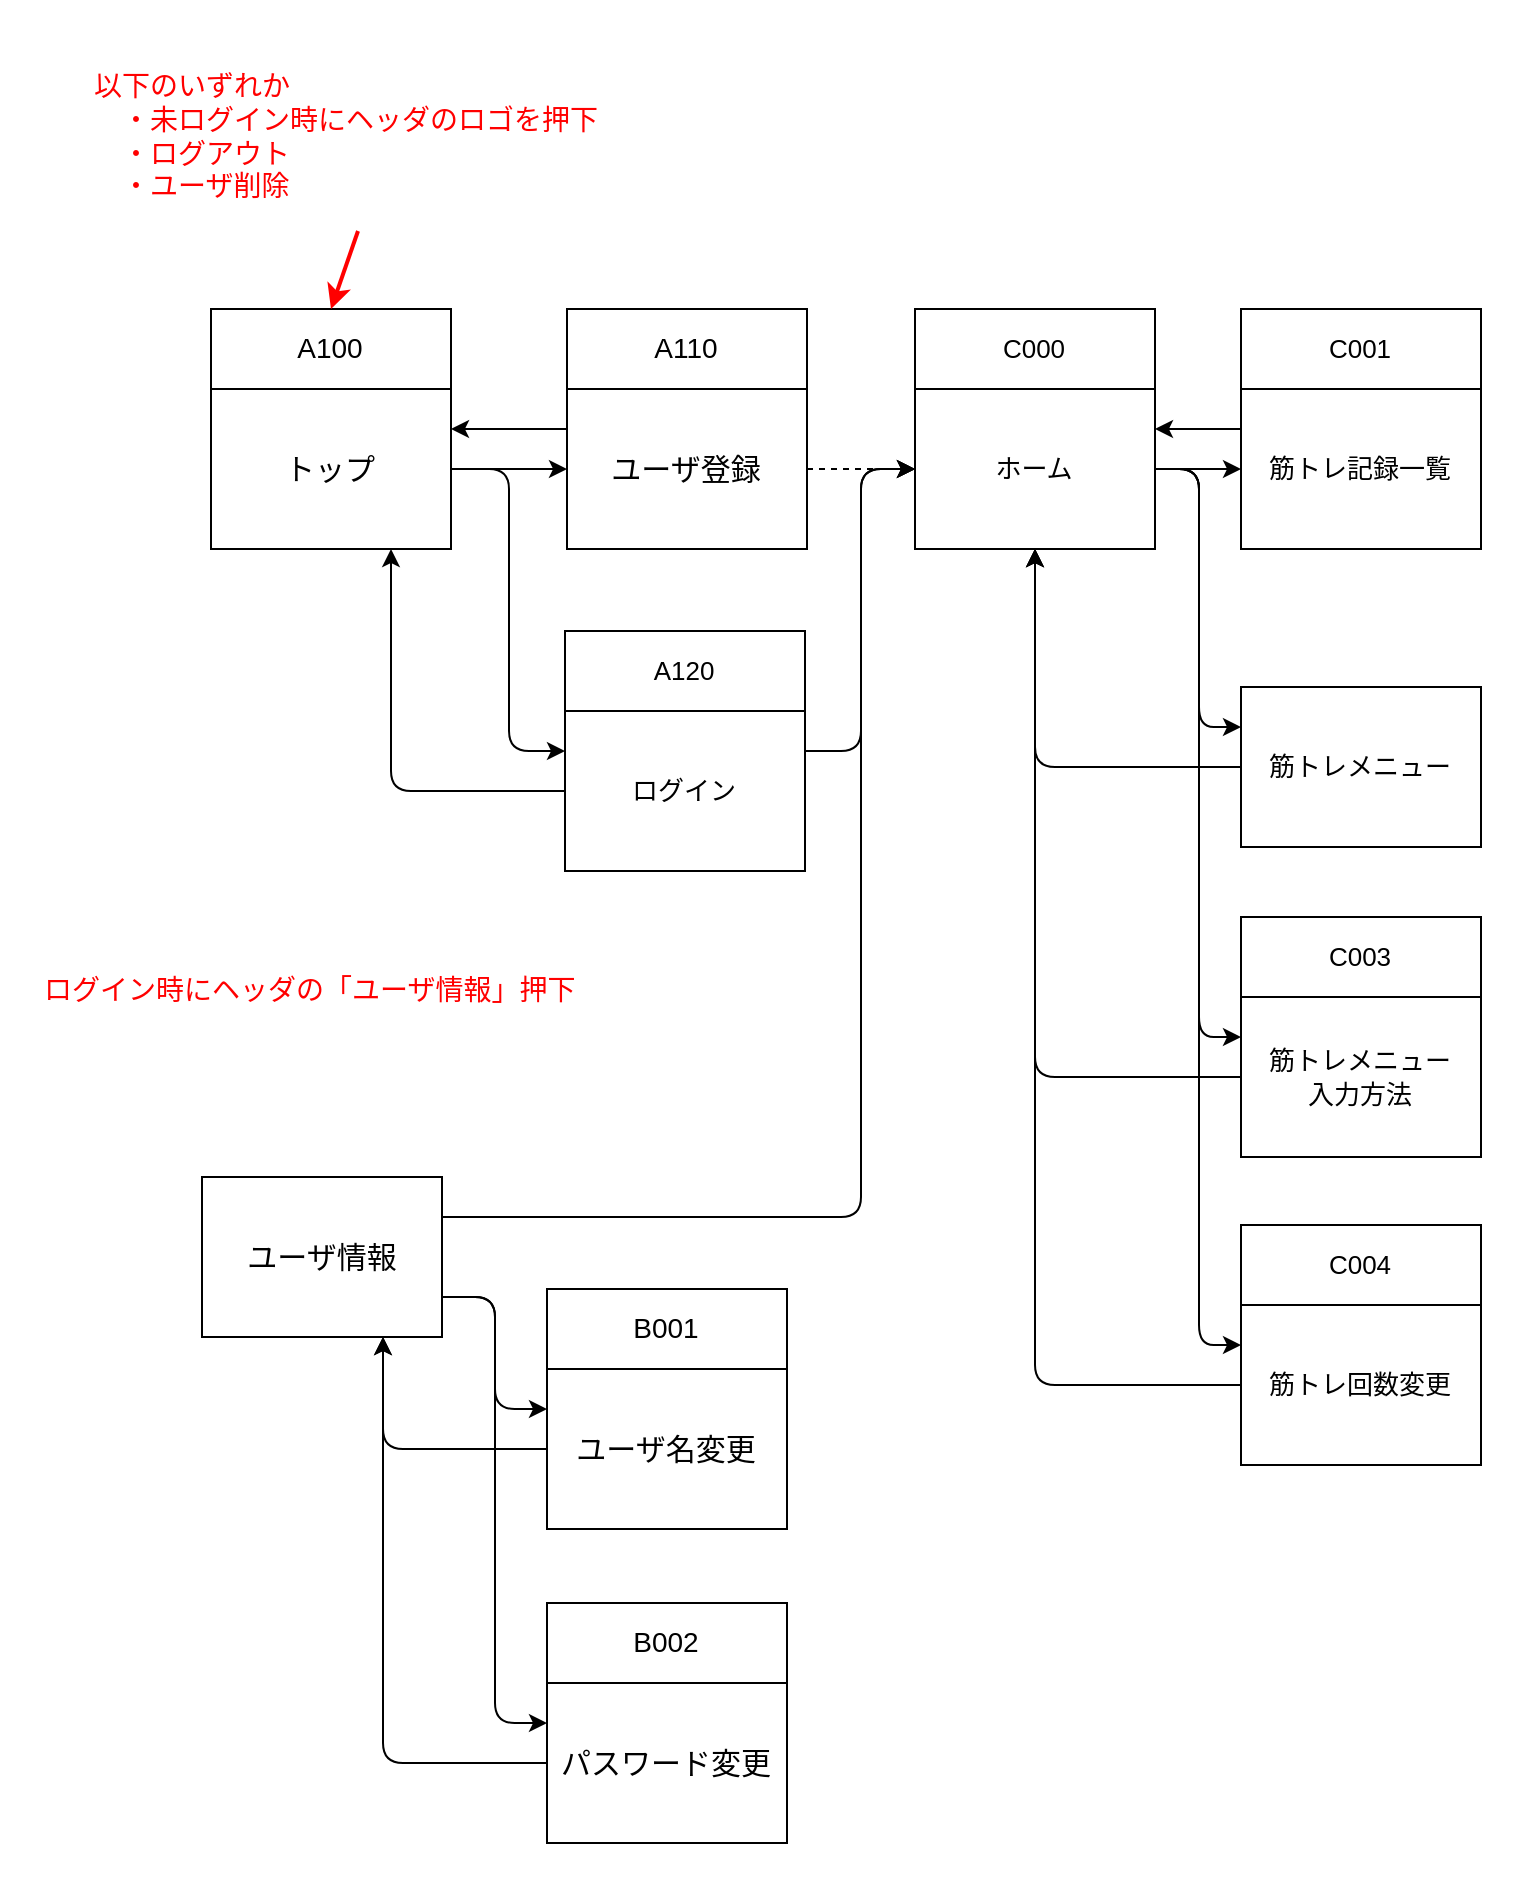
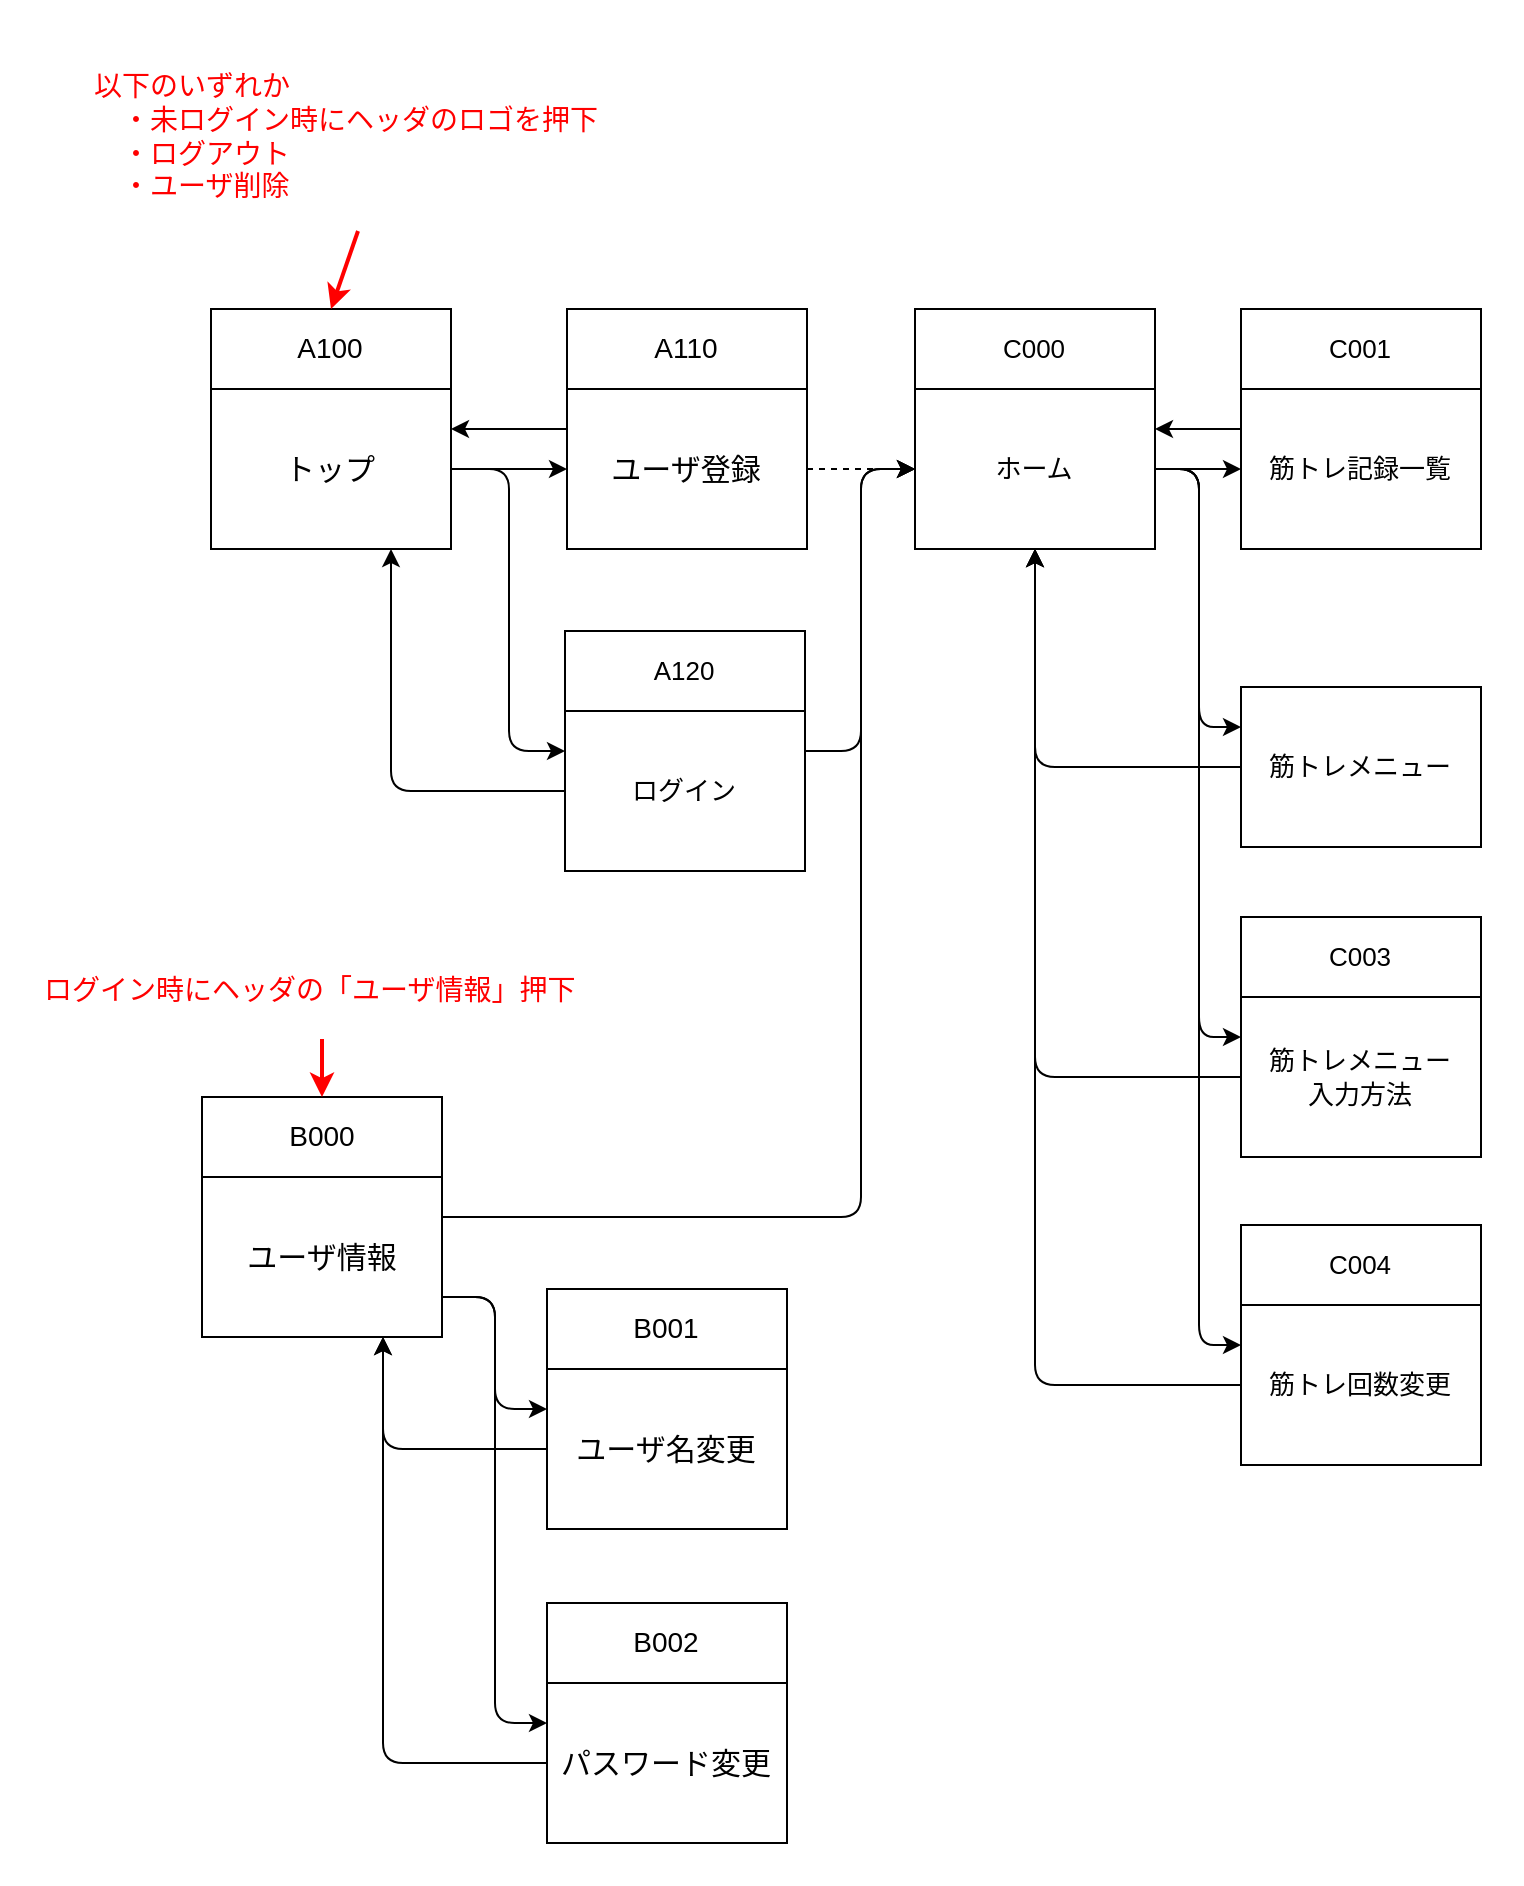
none -> (322, 1059)
none -> (322, 1137)
